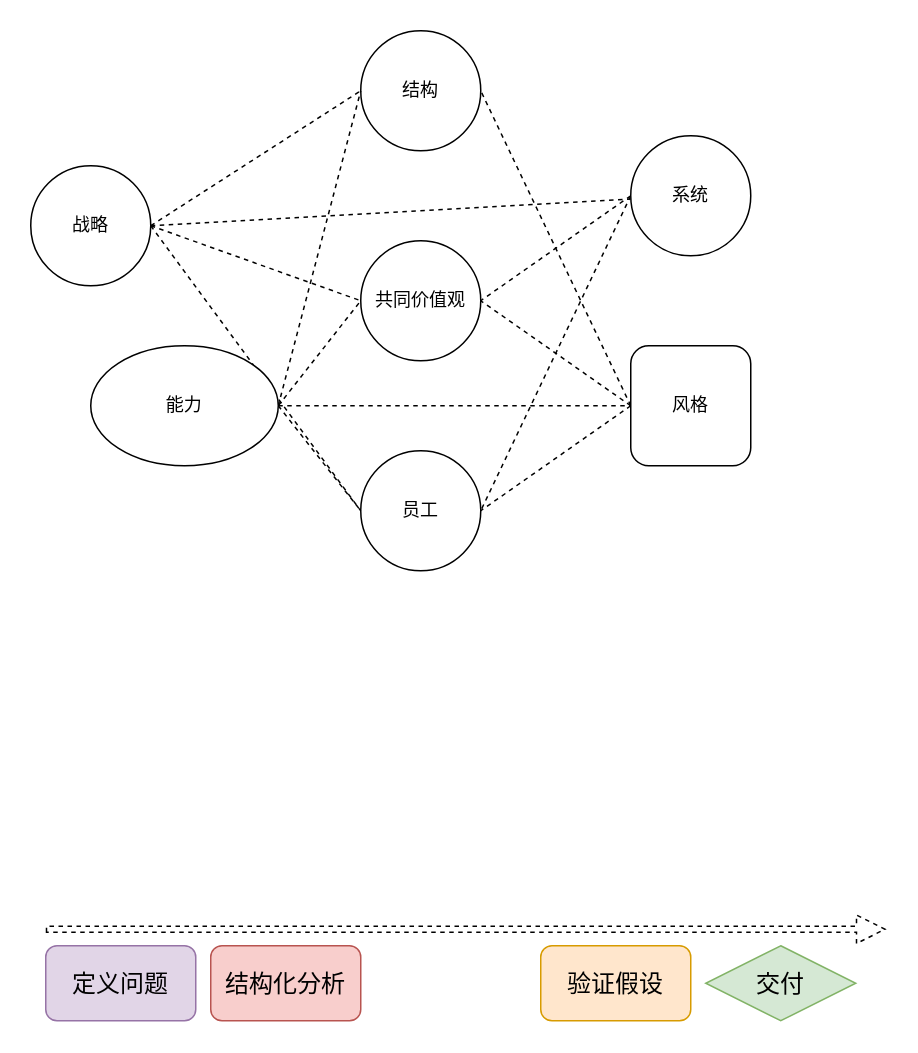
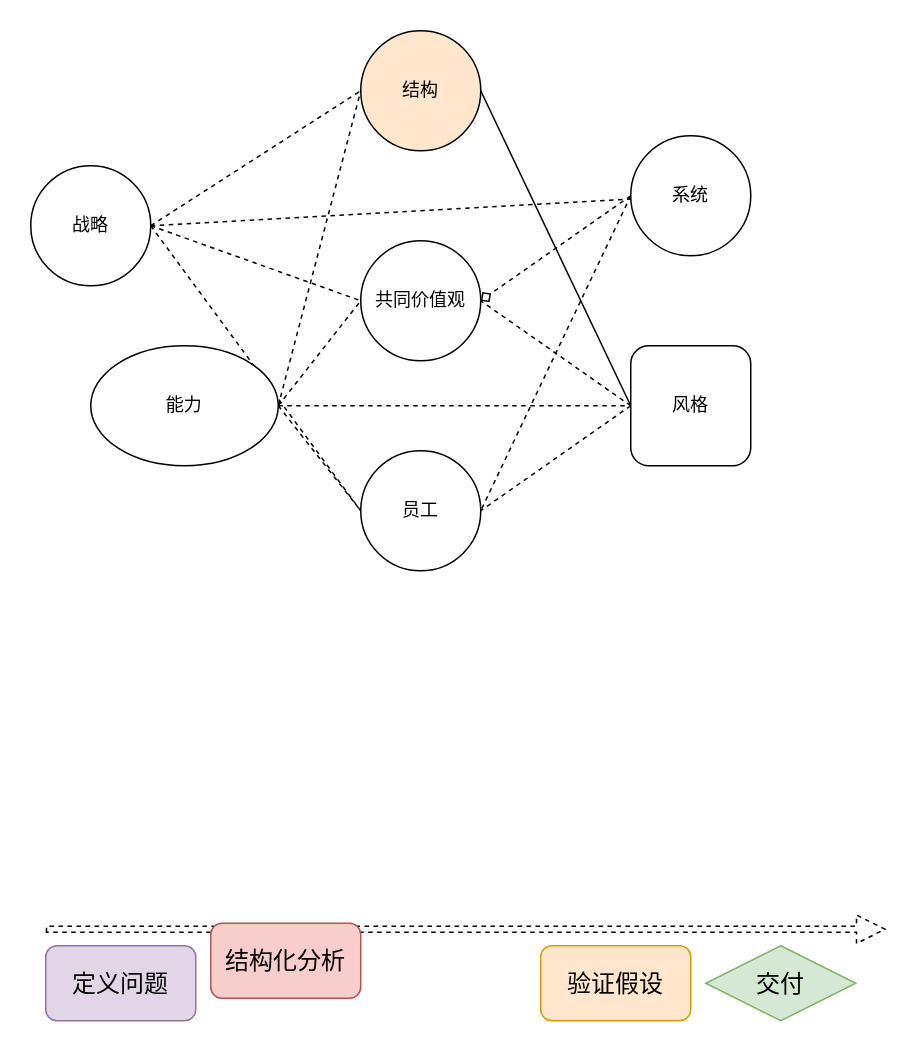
(421, 91) -> (421, 91)
(554, 245) -> (554, 245)
(488, 296) -> (491, 294)
(286, 983) -> (286, 961)
